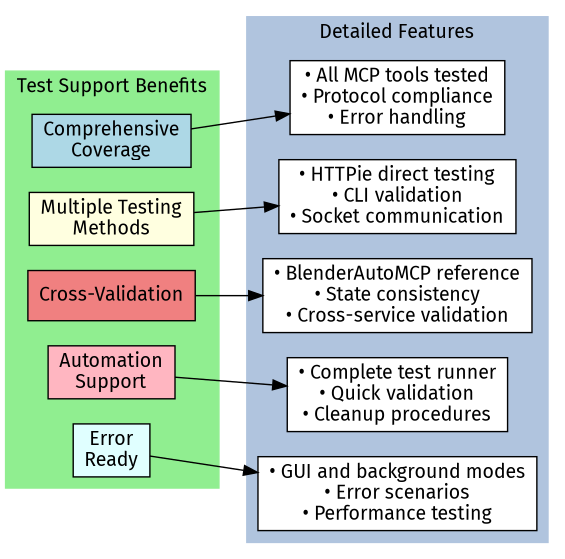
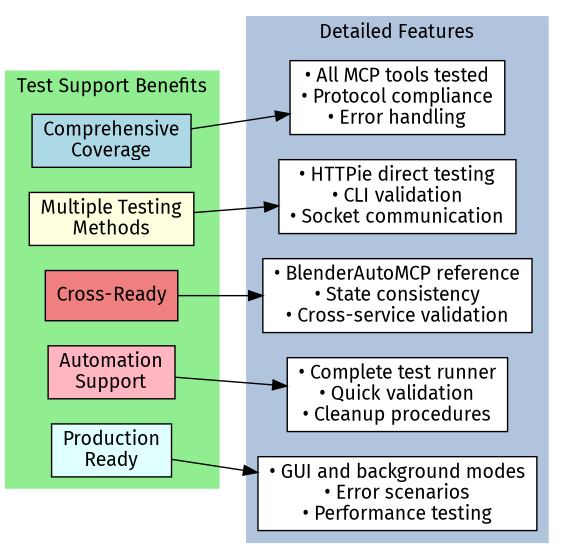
(112, 296) -> (112, 296)
(112, 450) -> (112, 450)
